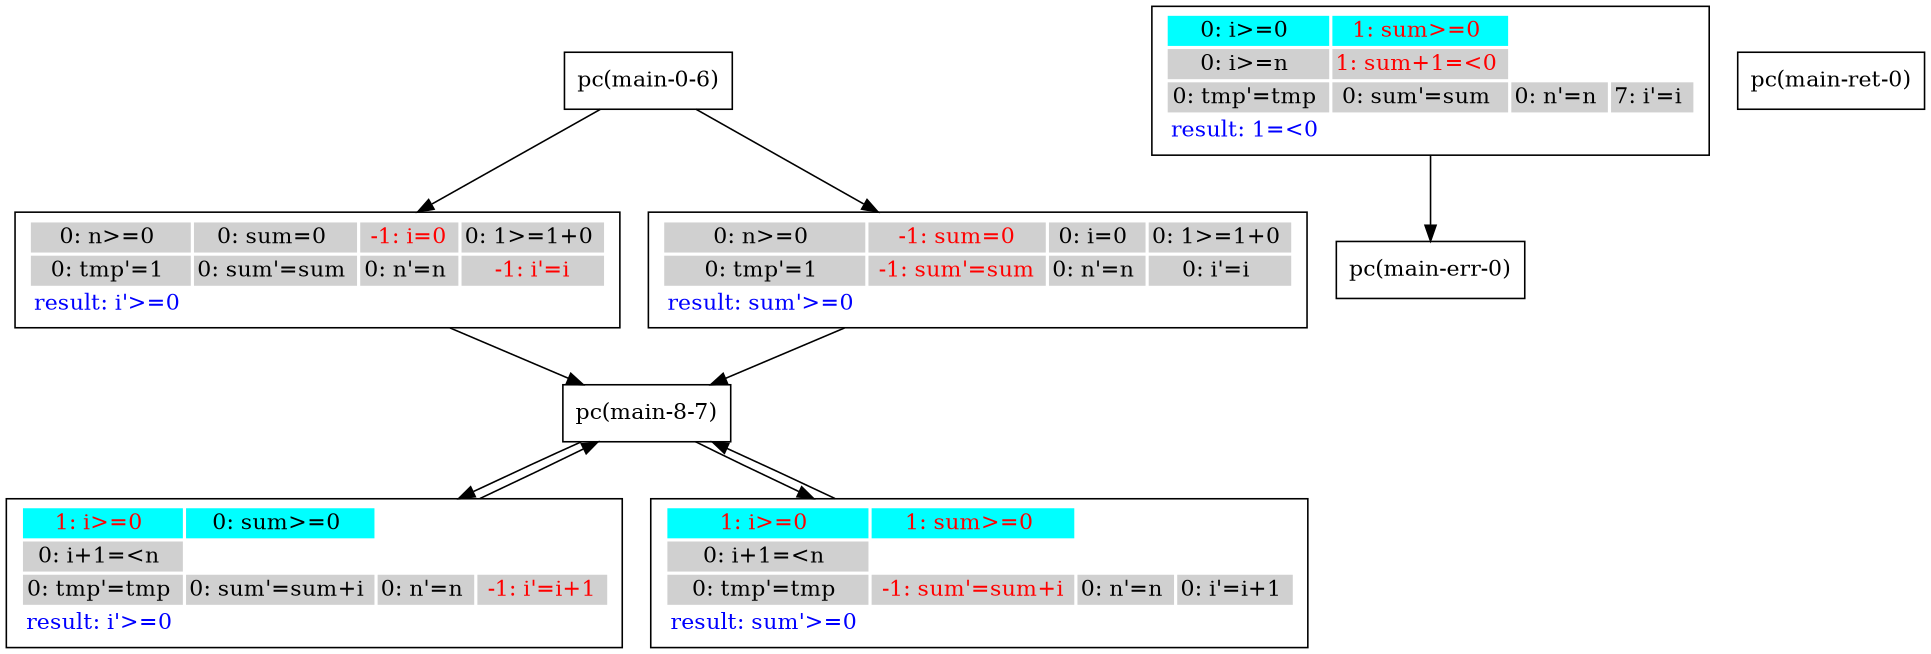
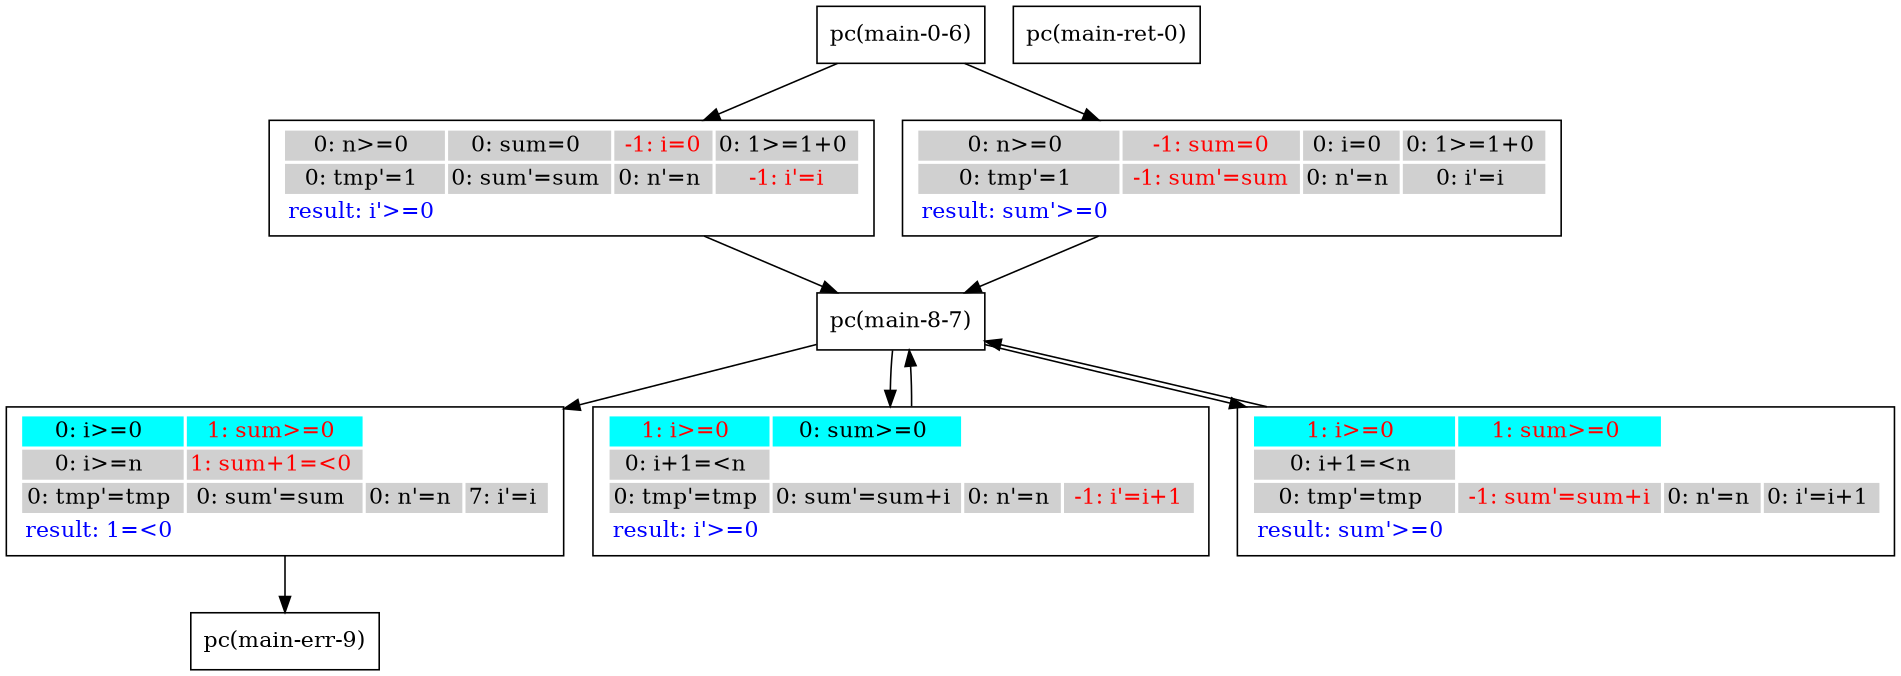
(1431, 270) -> (285, 641)
none -> (698, 375)
